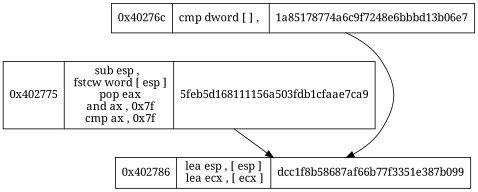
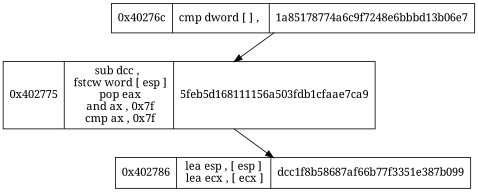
(119, 71) -> (119, 71)
(393, 91) -> (258, 45)
